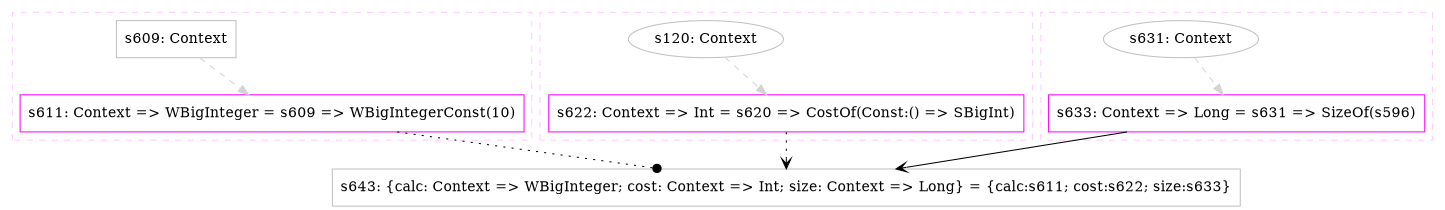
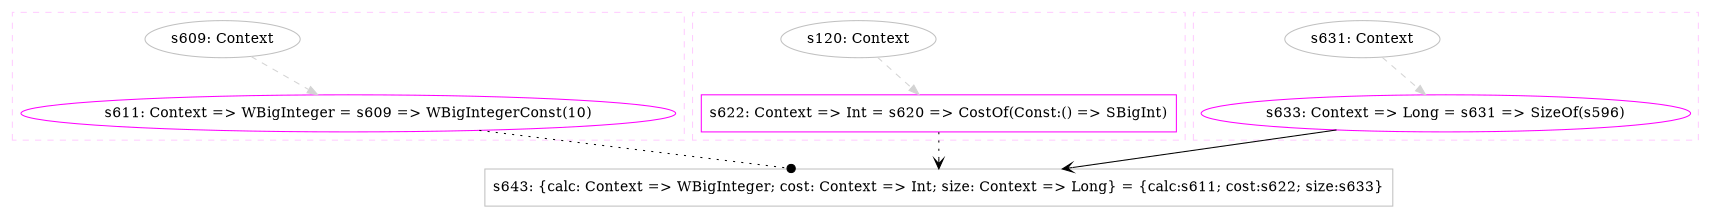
(176, 39) -> (223, 39)
(272, 113) -> (348, 113)
(1237, 113) -> (1446, 113)
